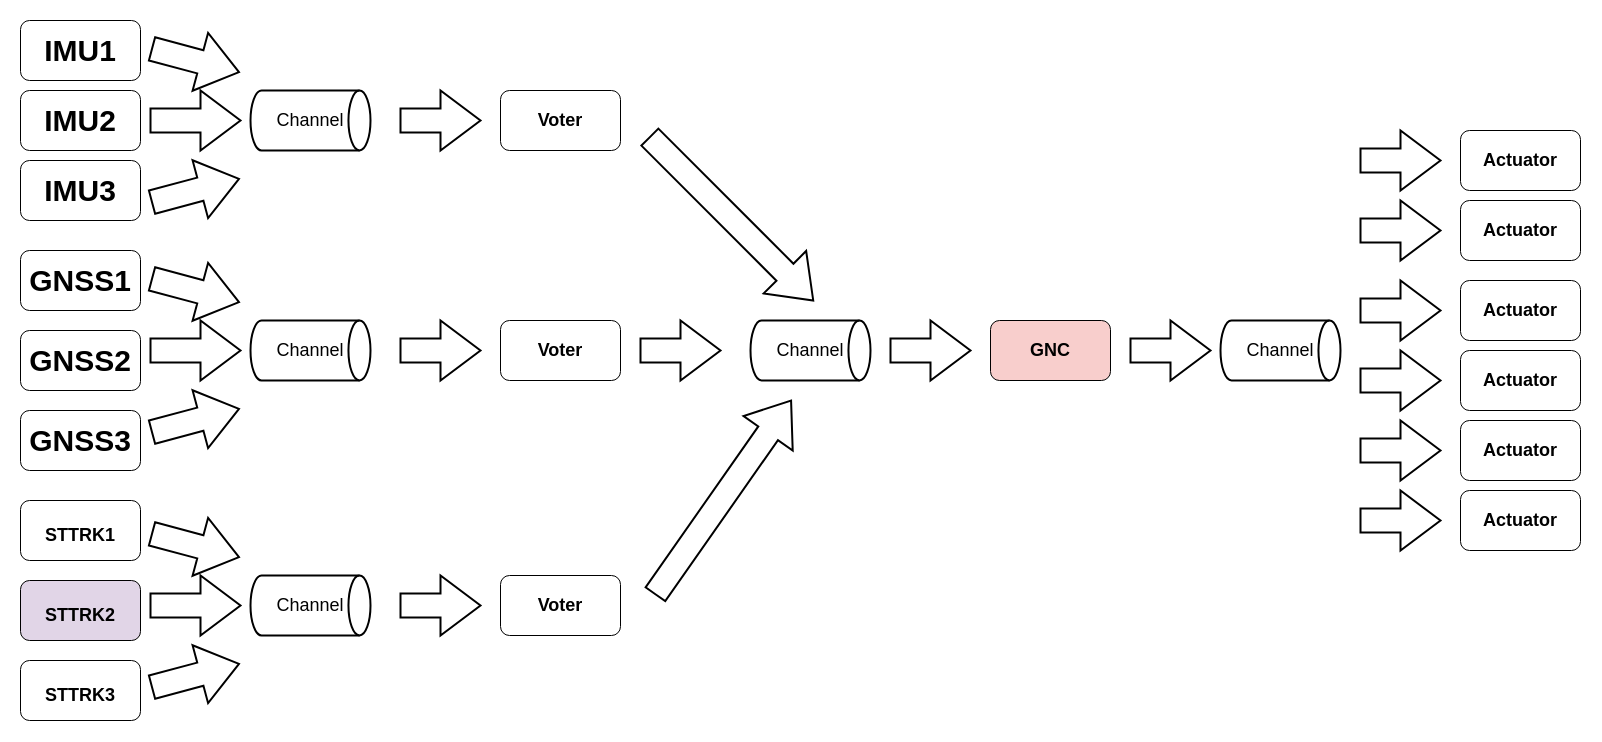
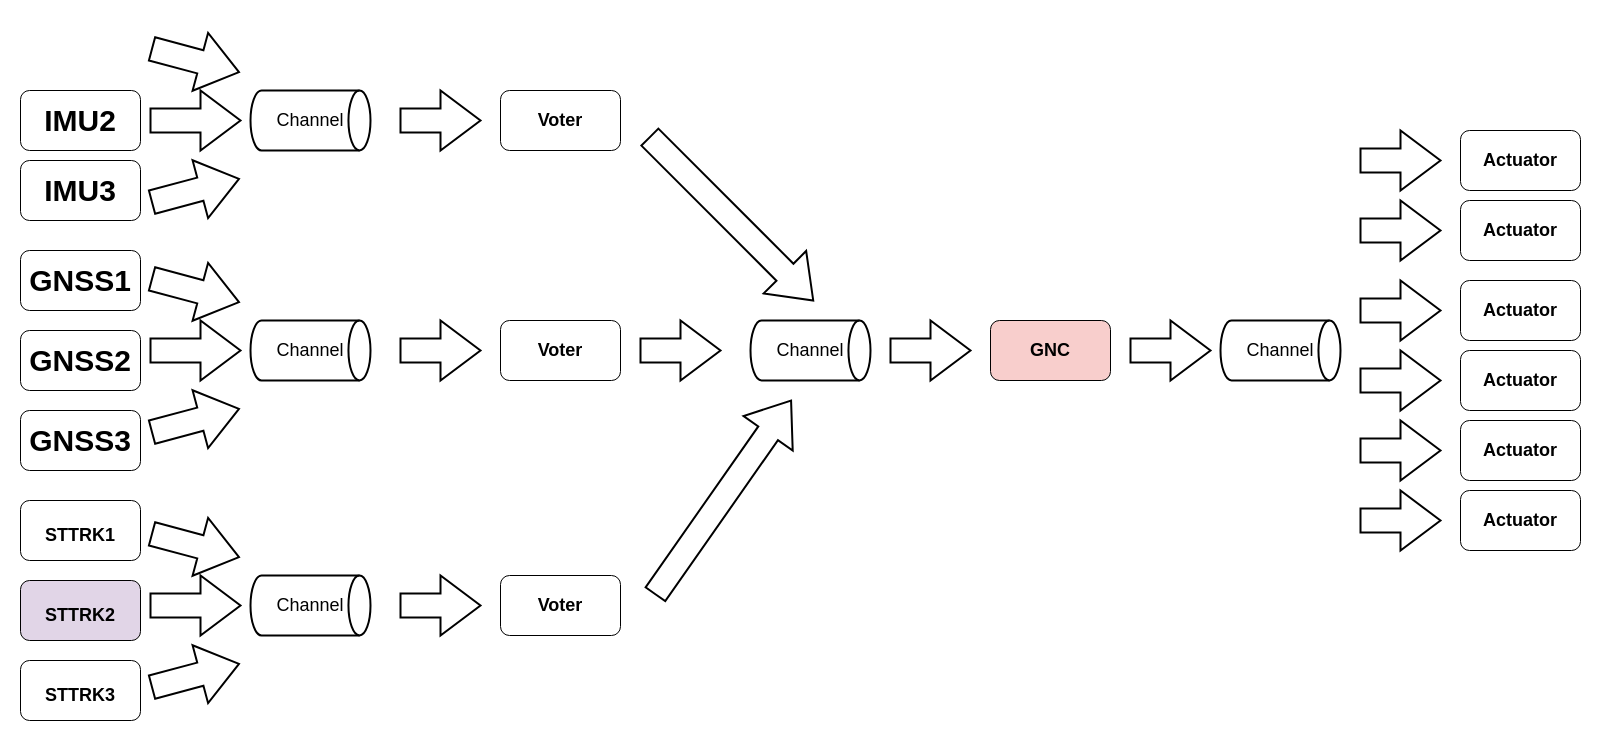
(81, 51) -> none
